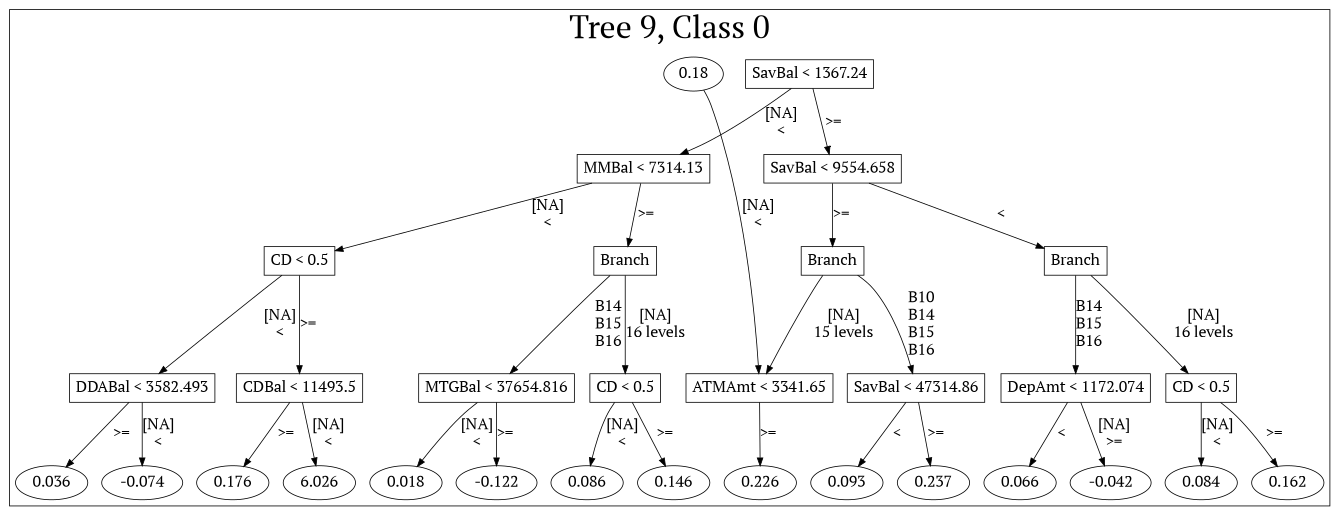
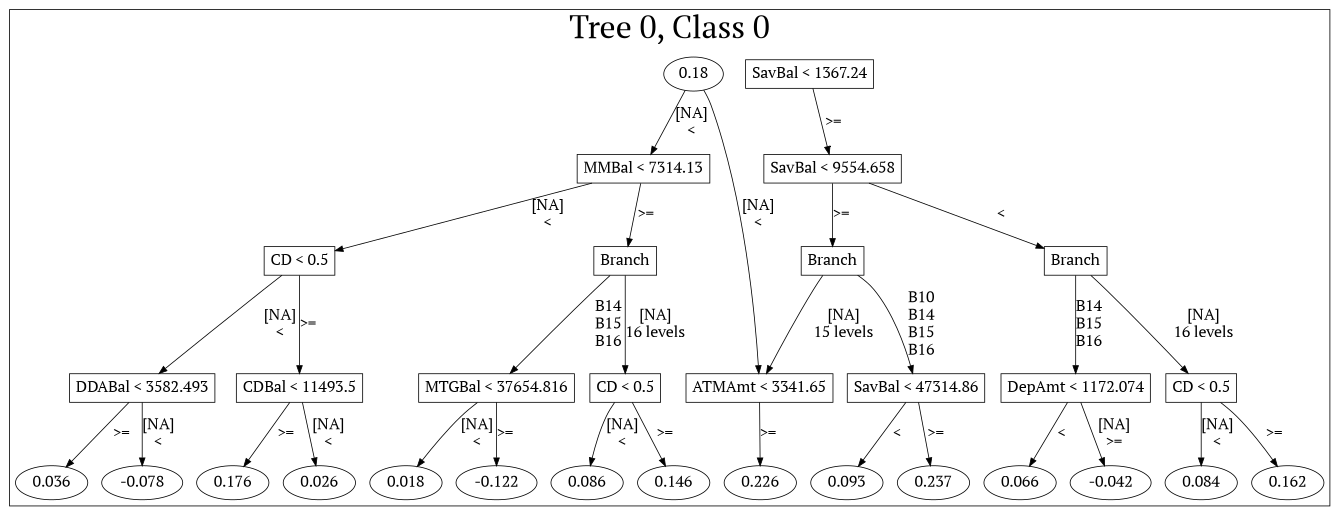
(670, 30) -> (670, 30)
(741, 123) -> (670, 119)
(142, 483) -> (142, 483)
(319, 483) -> (319, 483)
